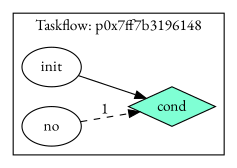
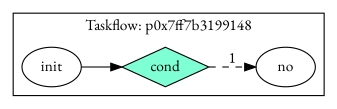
(119, 26) -> (169, 26)
(105, 118) -> (227, 67)
